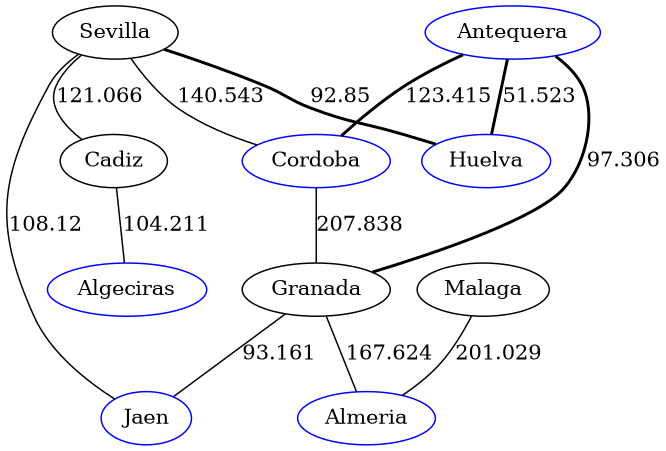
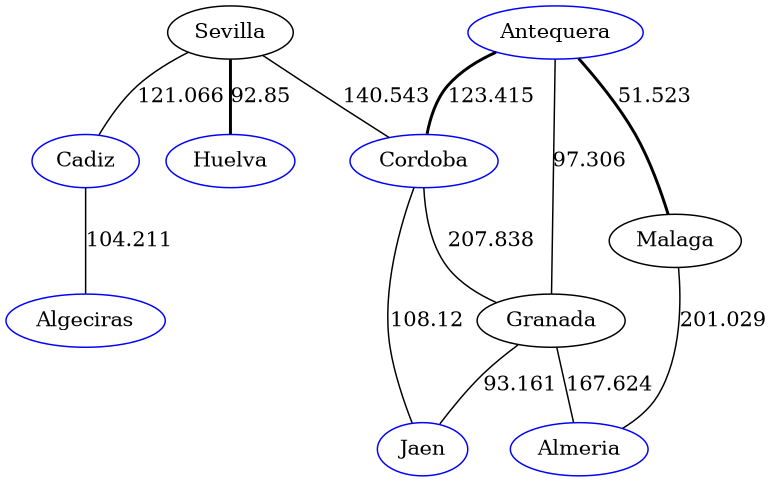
(499, 97) -> (633, 131)
(114, 161) -> (86, 161)
(540, 207) -> (553, 177)
(9, 236) -> (388, 305)
